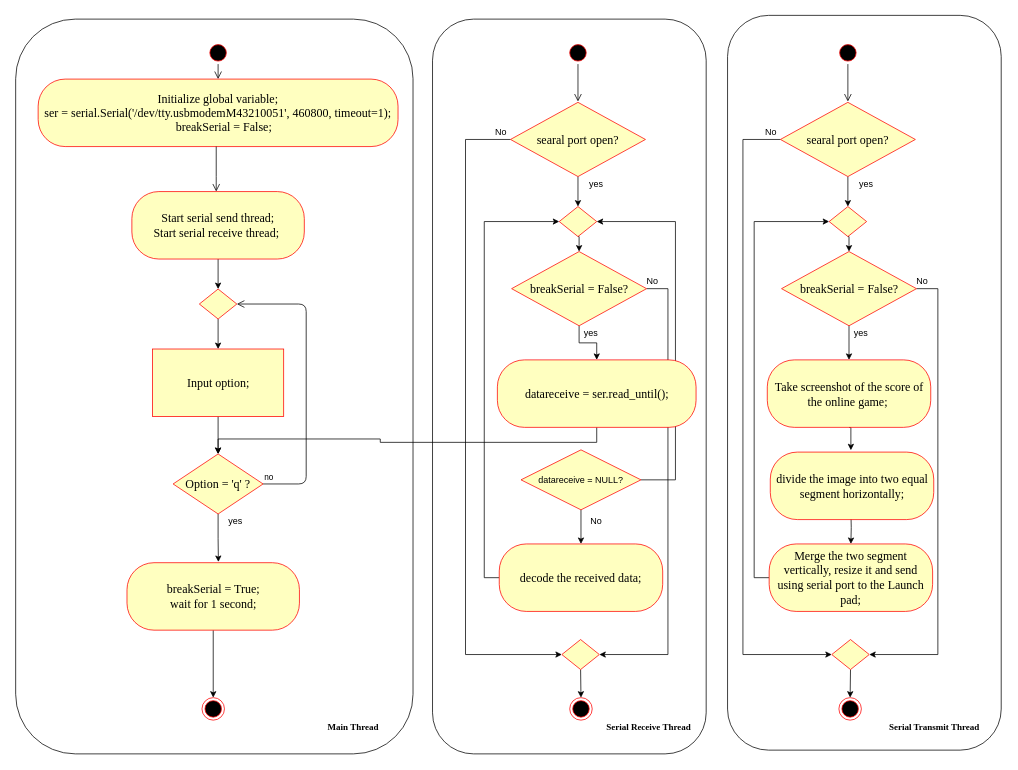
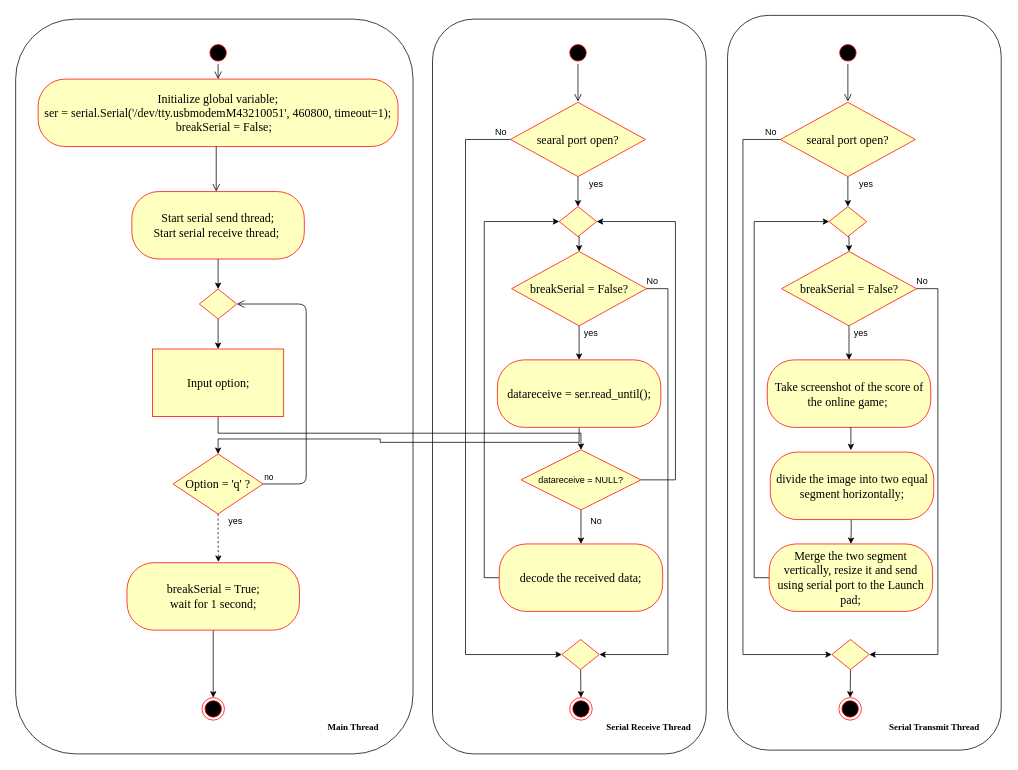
(597, 394) -> (579, 394)
(218, 434) -> (404, 433)
(218, 534) -> (218, 534)
